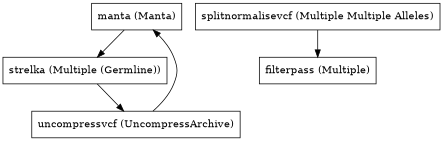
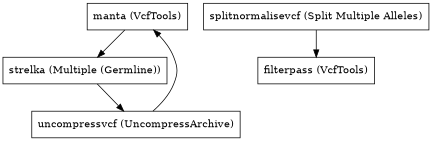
(137, 17) -> (137, 17)
(318, 17) -> (316, 17)
(318, 71) -> (316, 71)
